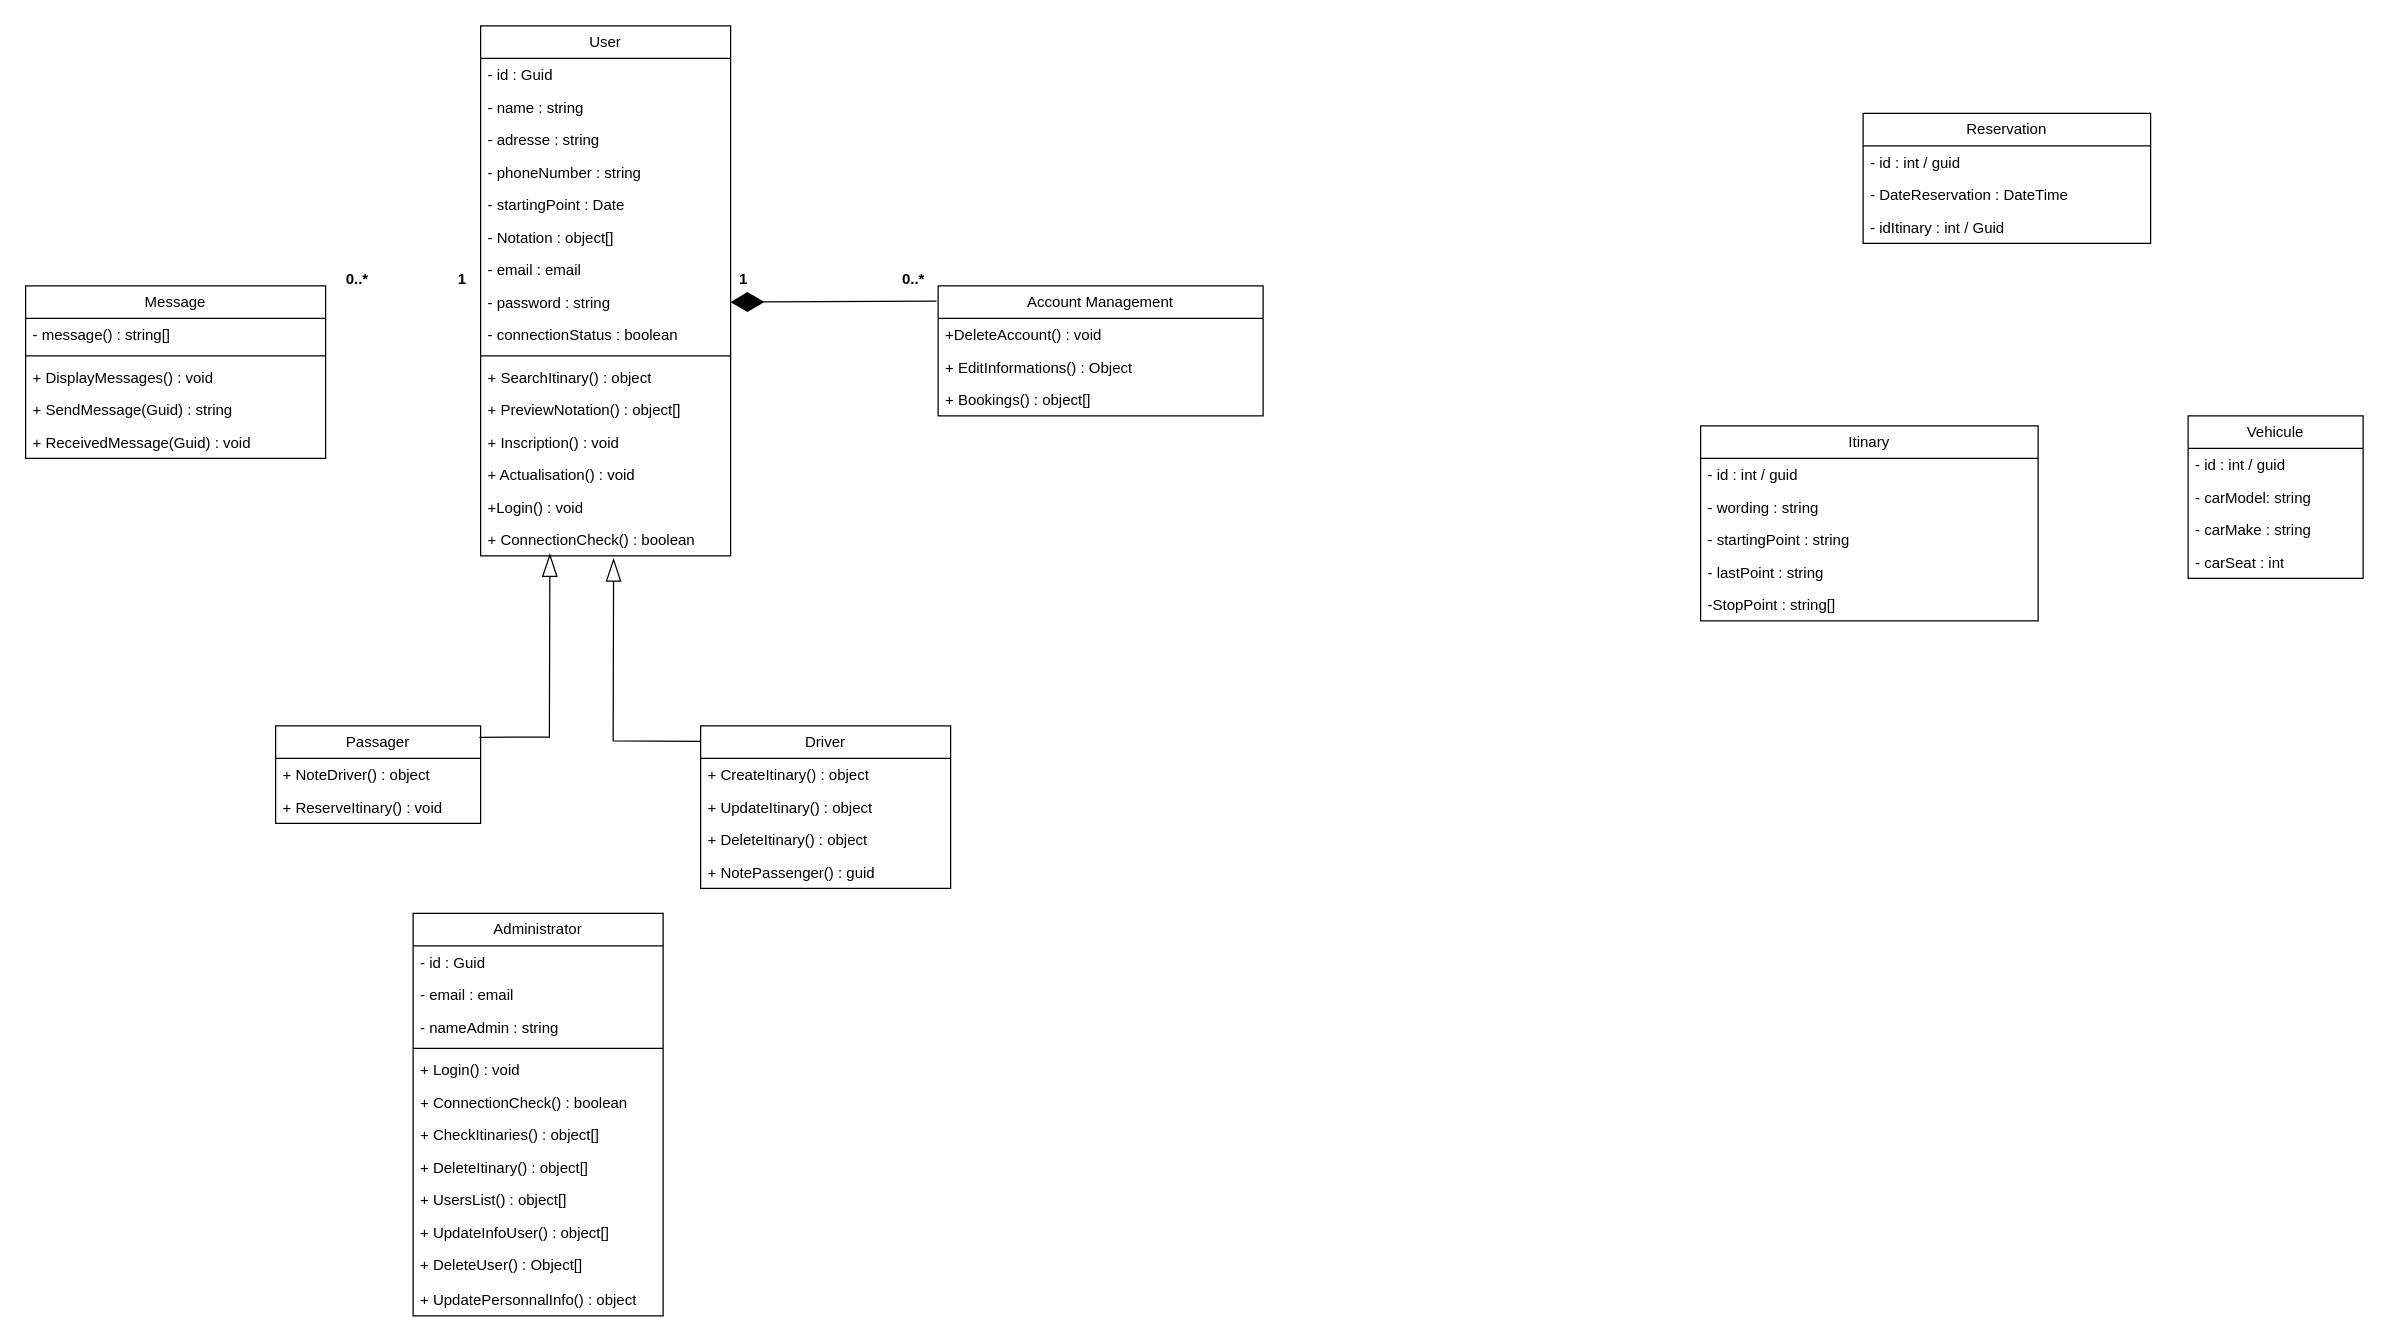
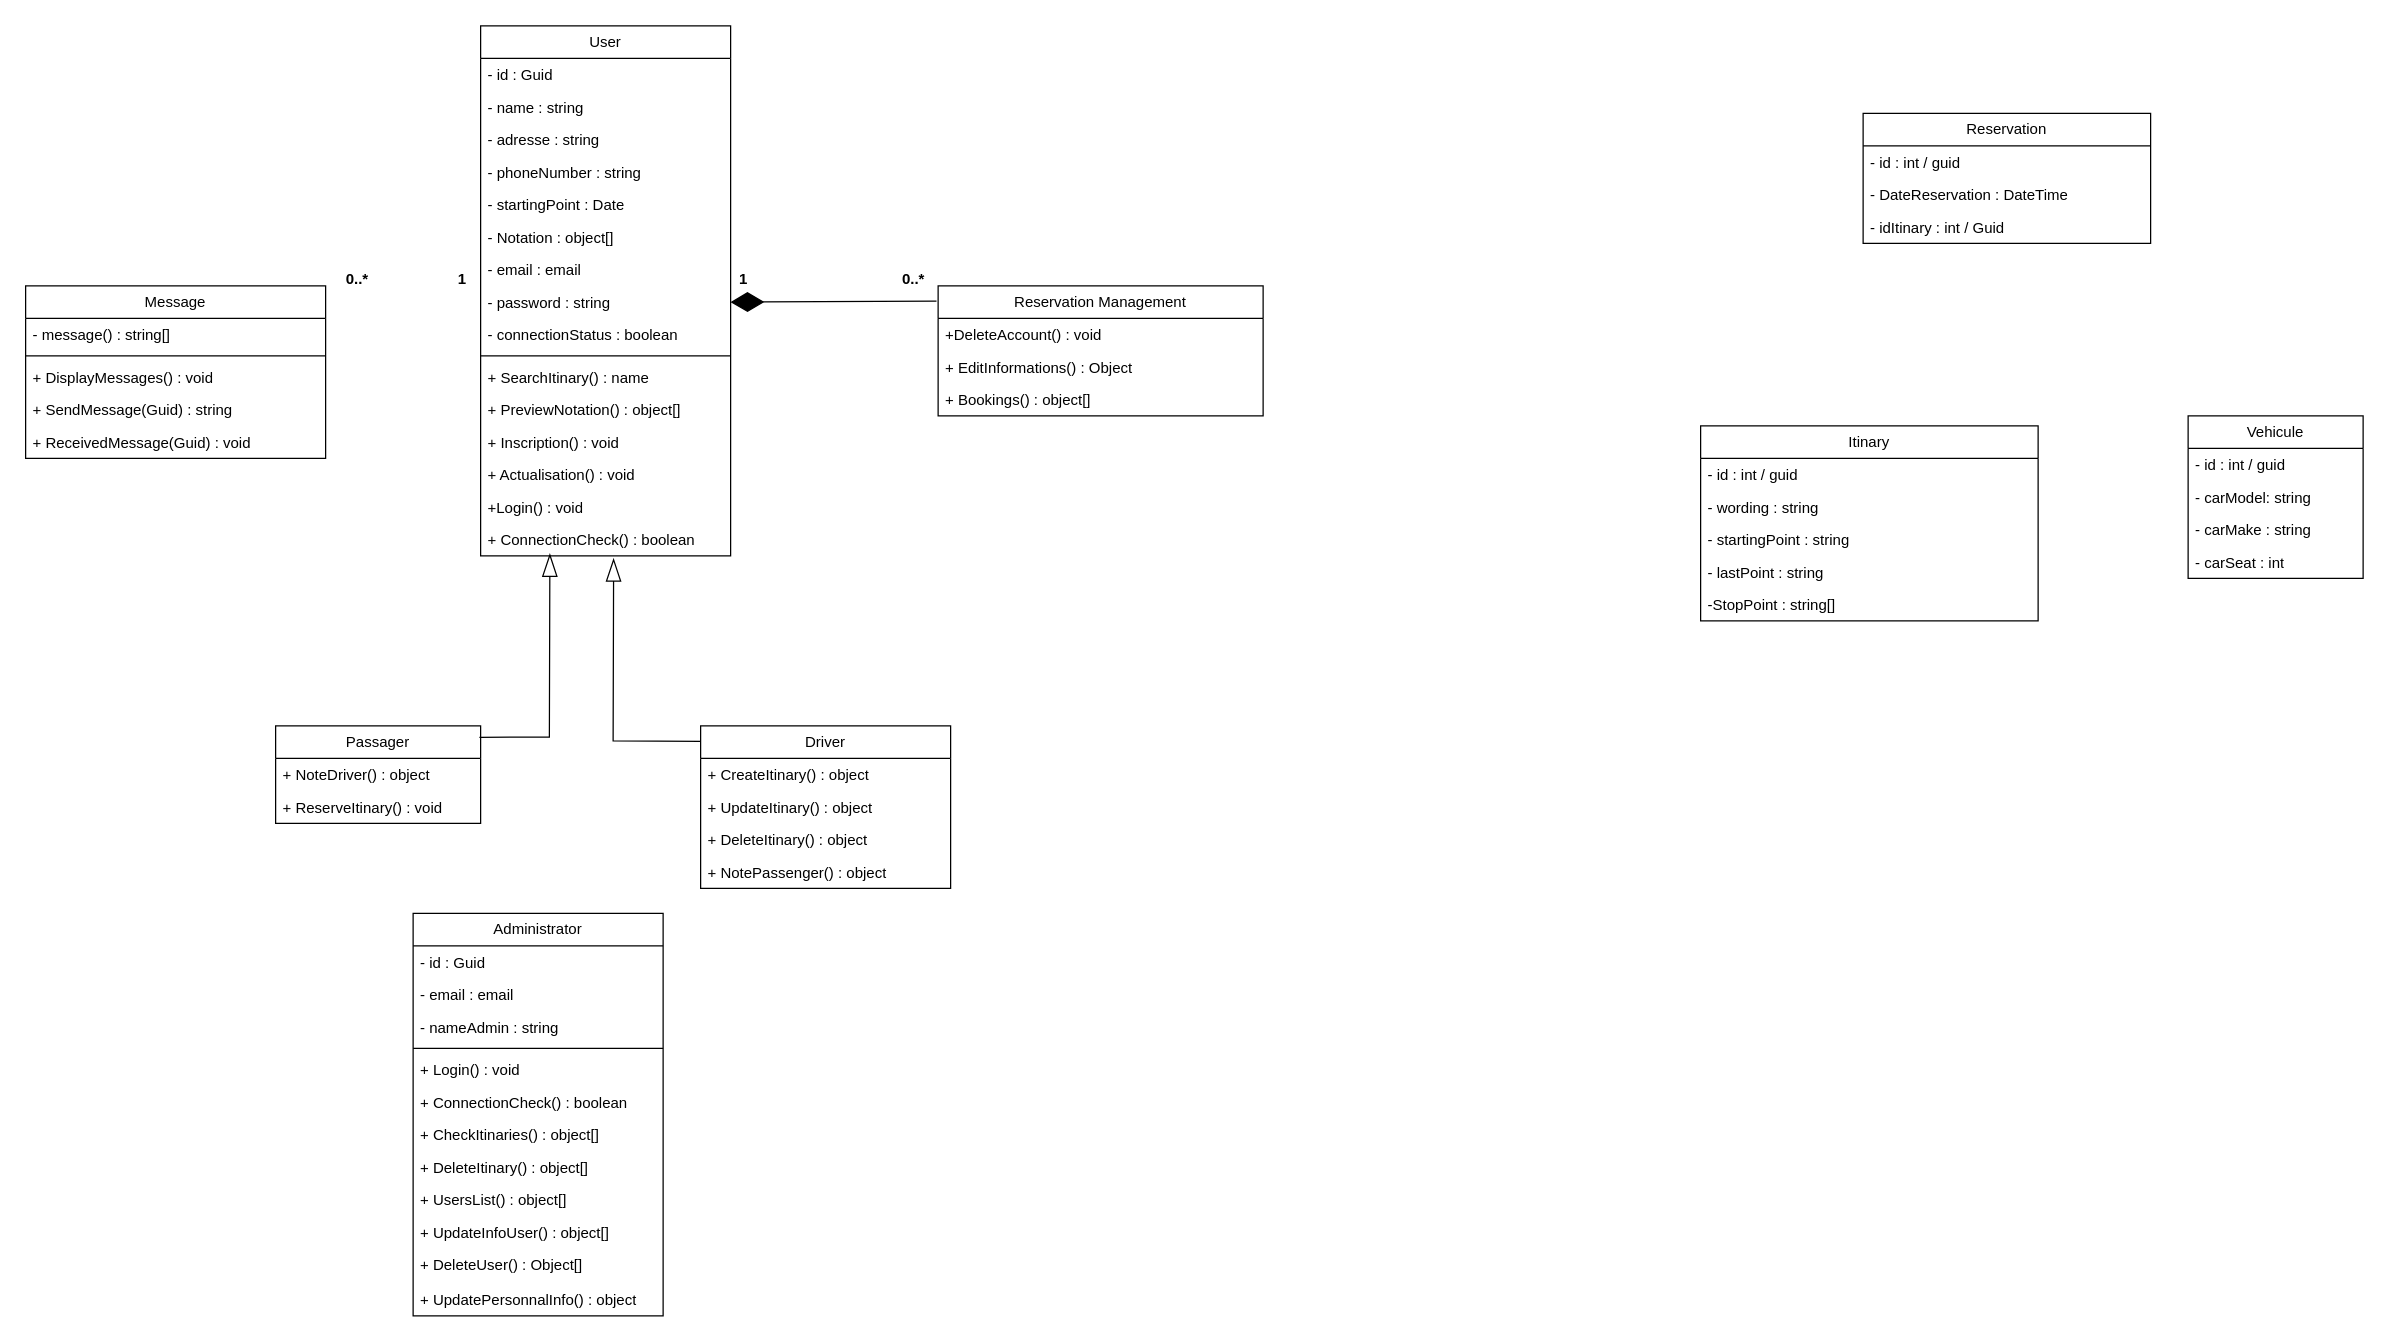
(1101, 302) -> (1101, 302)
(588, 378) -> (579, 378)
(799, 873) -> (810, 873)
